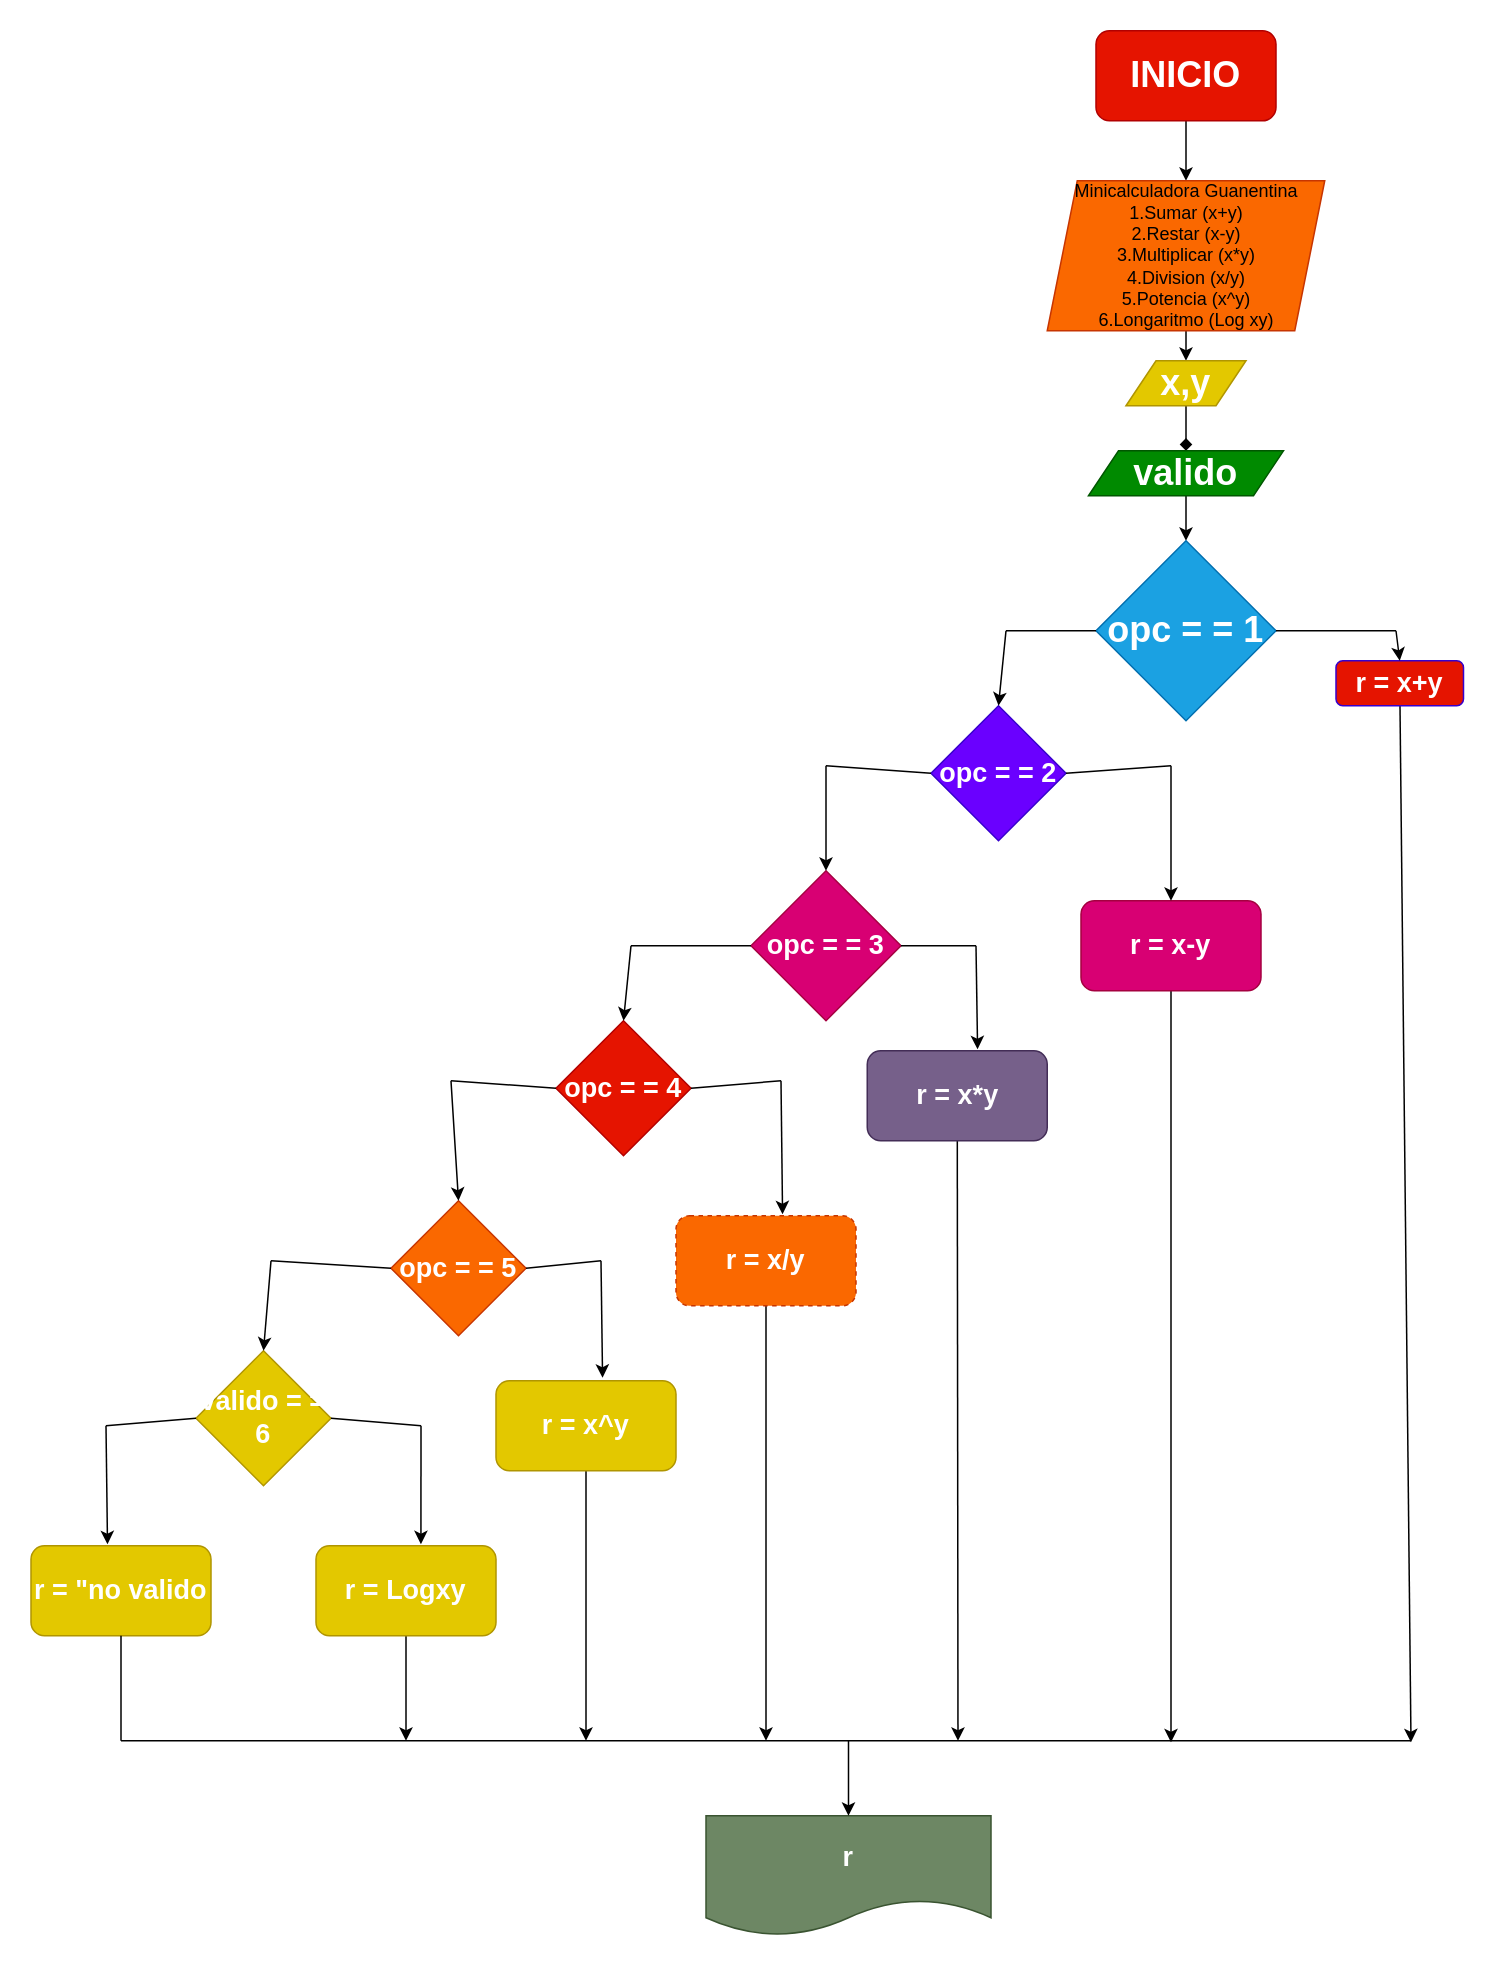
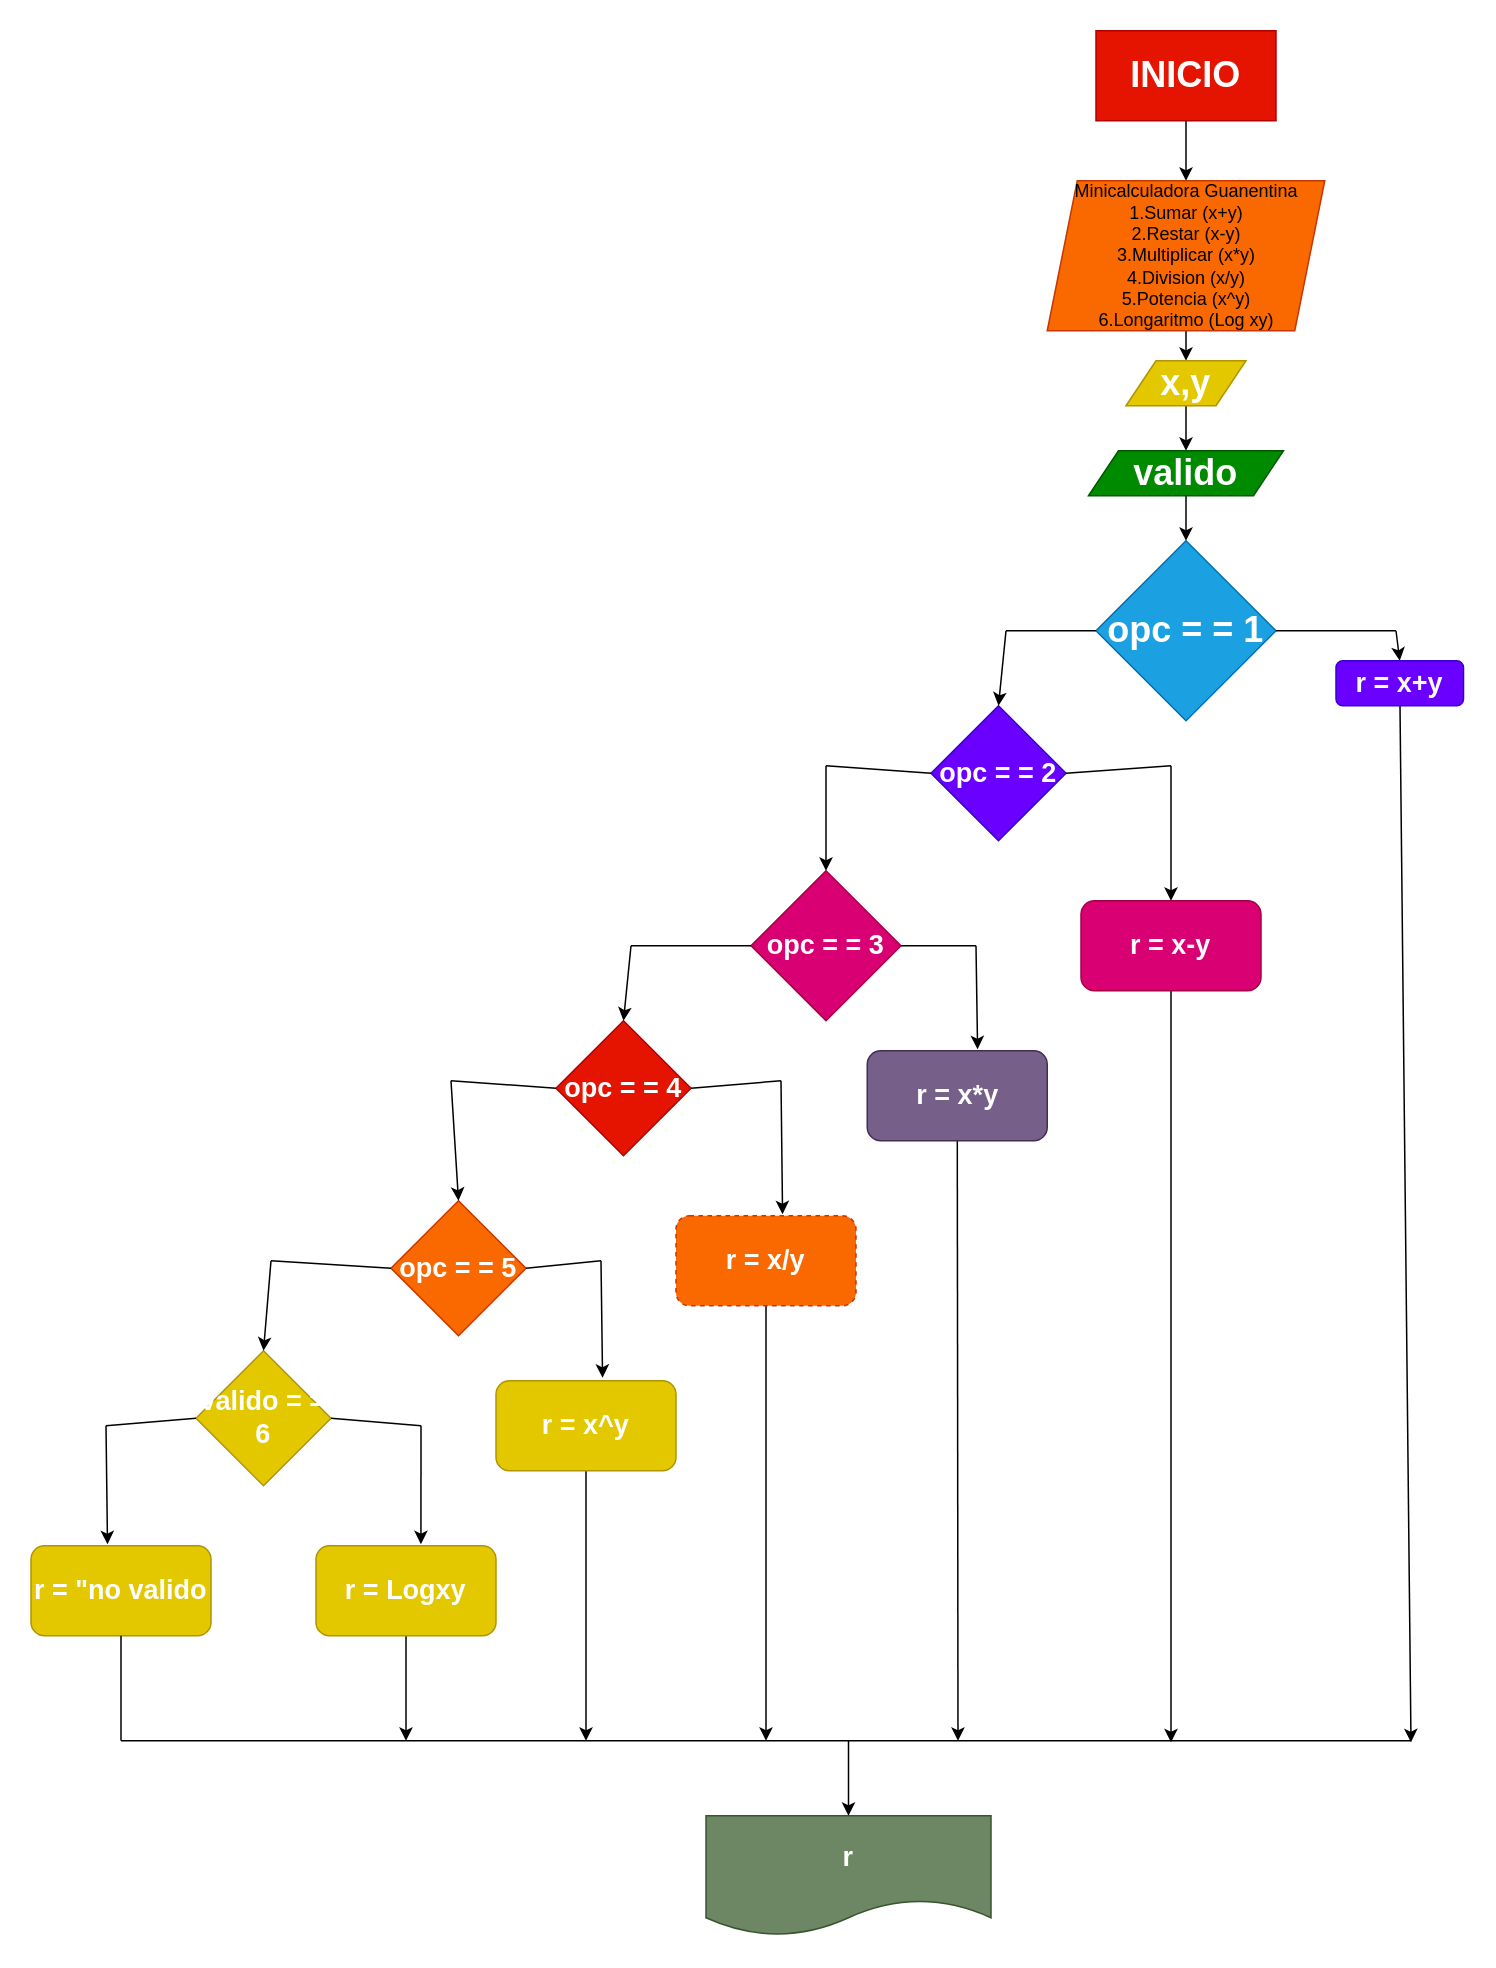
(1186, 76) -> (1186, 76)
(1186, 438) -> (1186, 439)
(1400, 683) -> (1400, 683)
